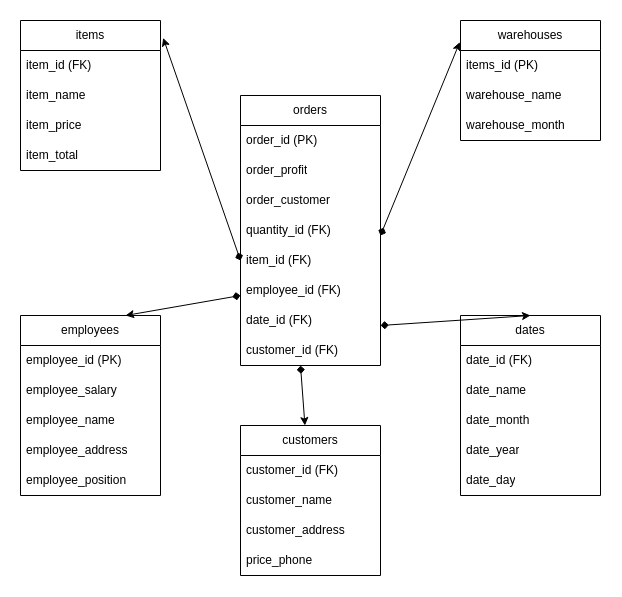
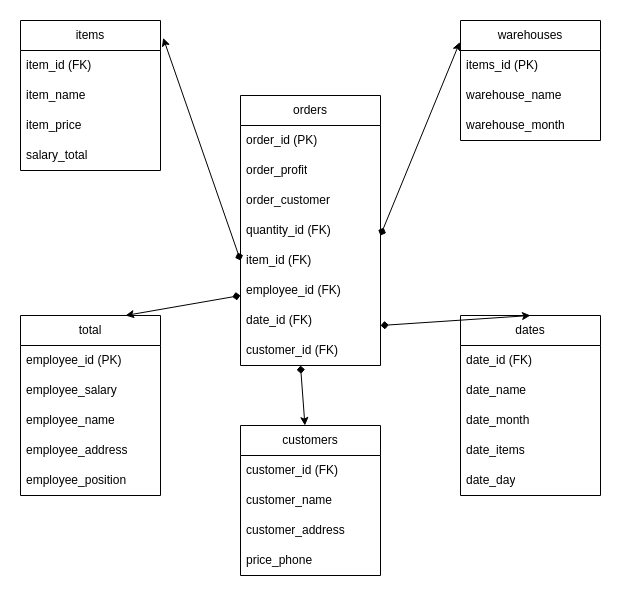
(57, 156) -> (64, 156)
(91, 331) -> (91, 331)
(497, 451) -> (499, 451)
